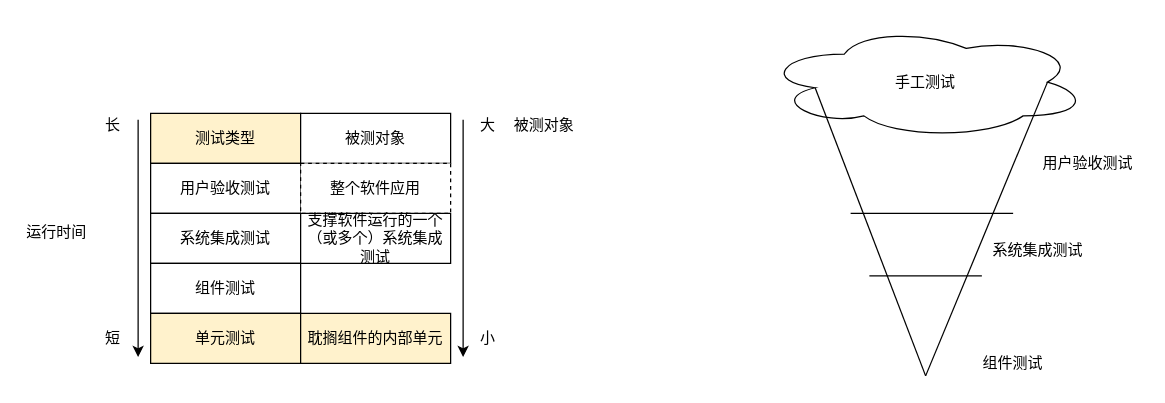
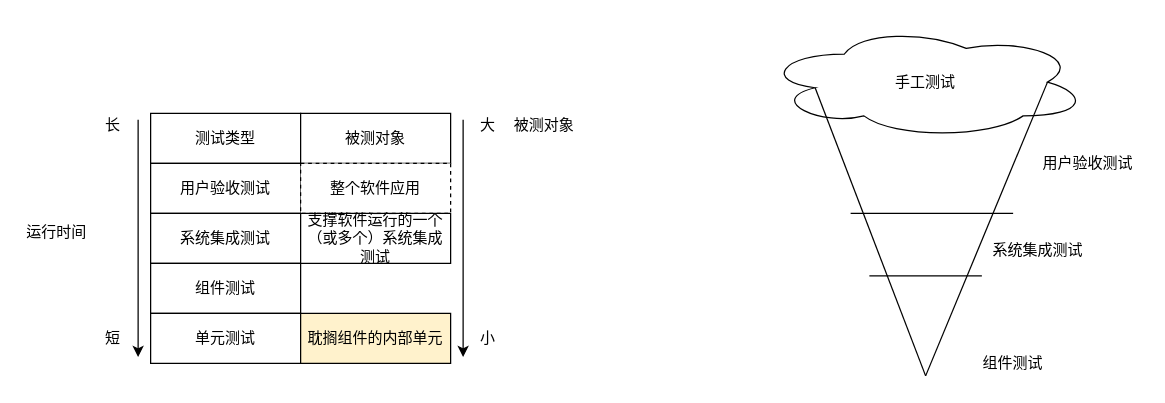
(226, 138) -> (226, 138)
(226, 338) -> (226, 338)
